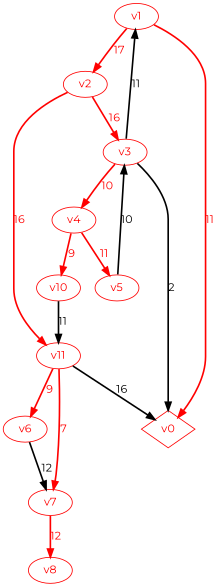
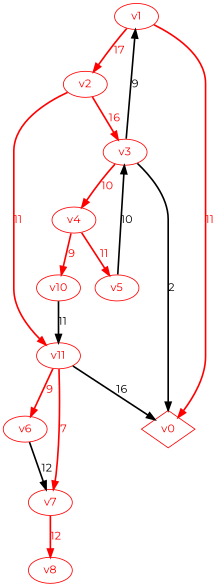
(136, 84) -> (135, 84)
(20, 220) -> (18, 220)
